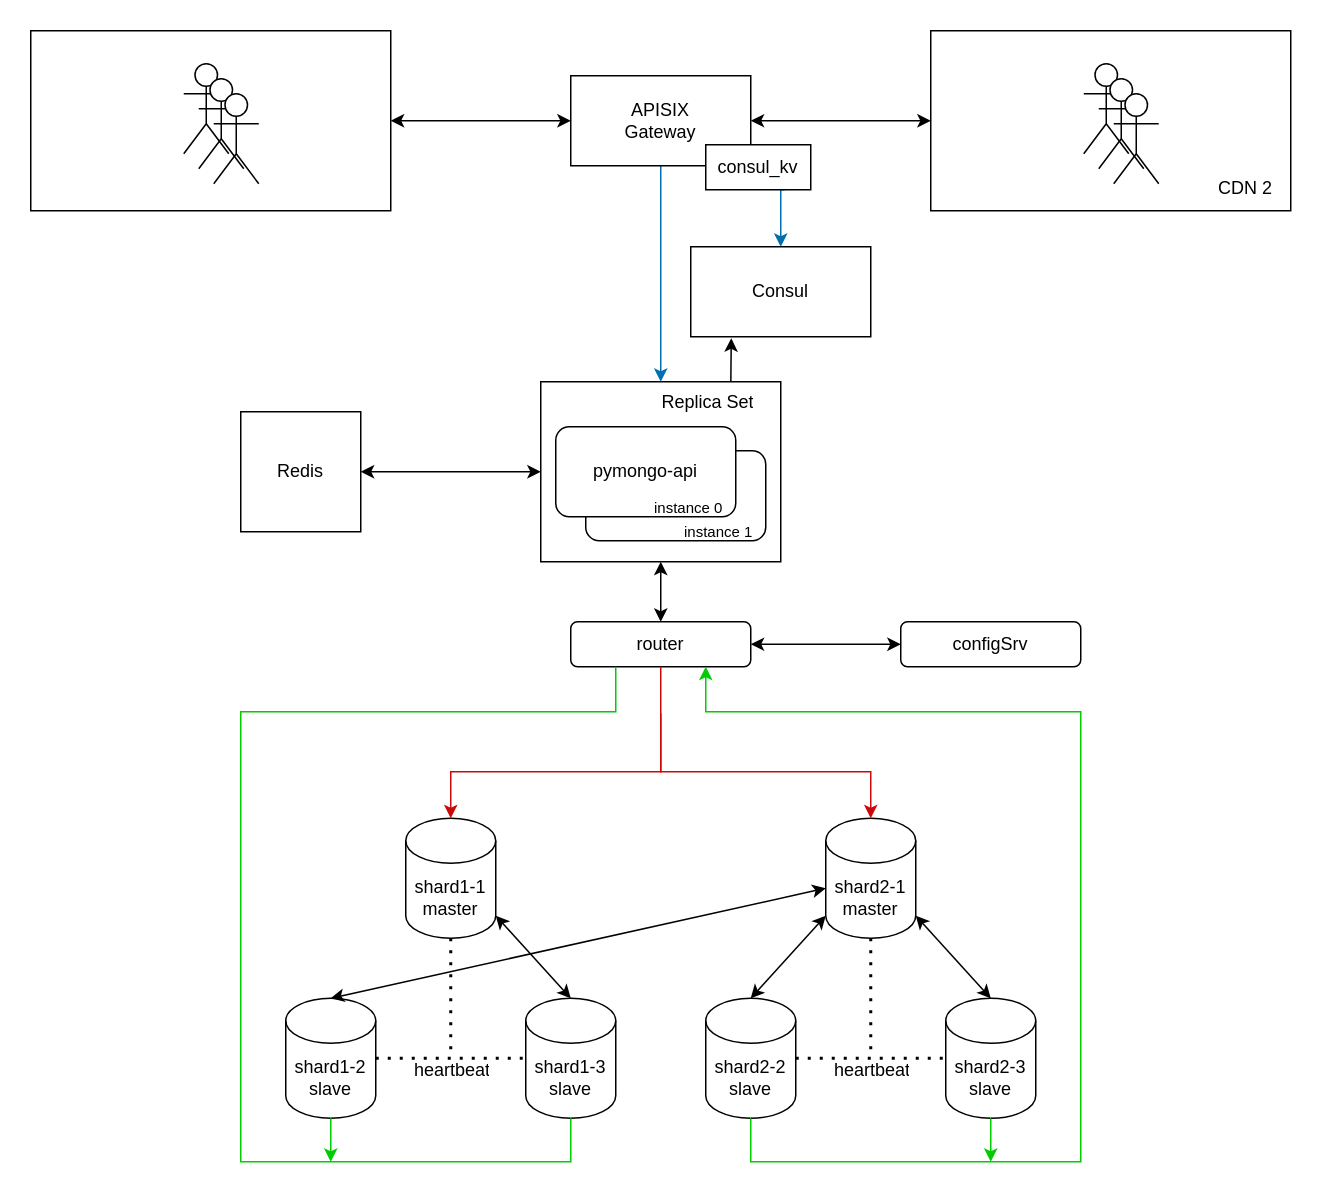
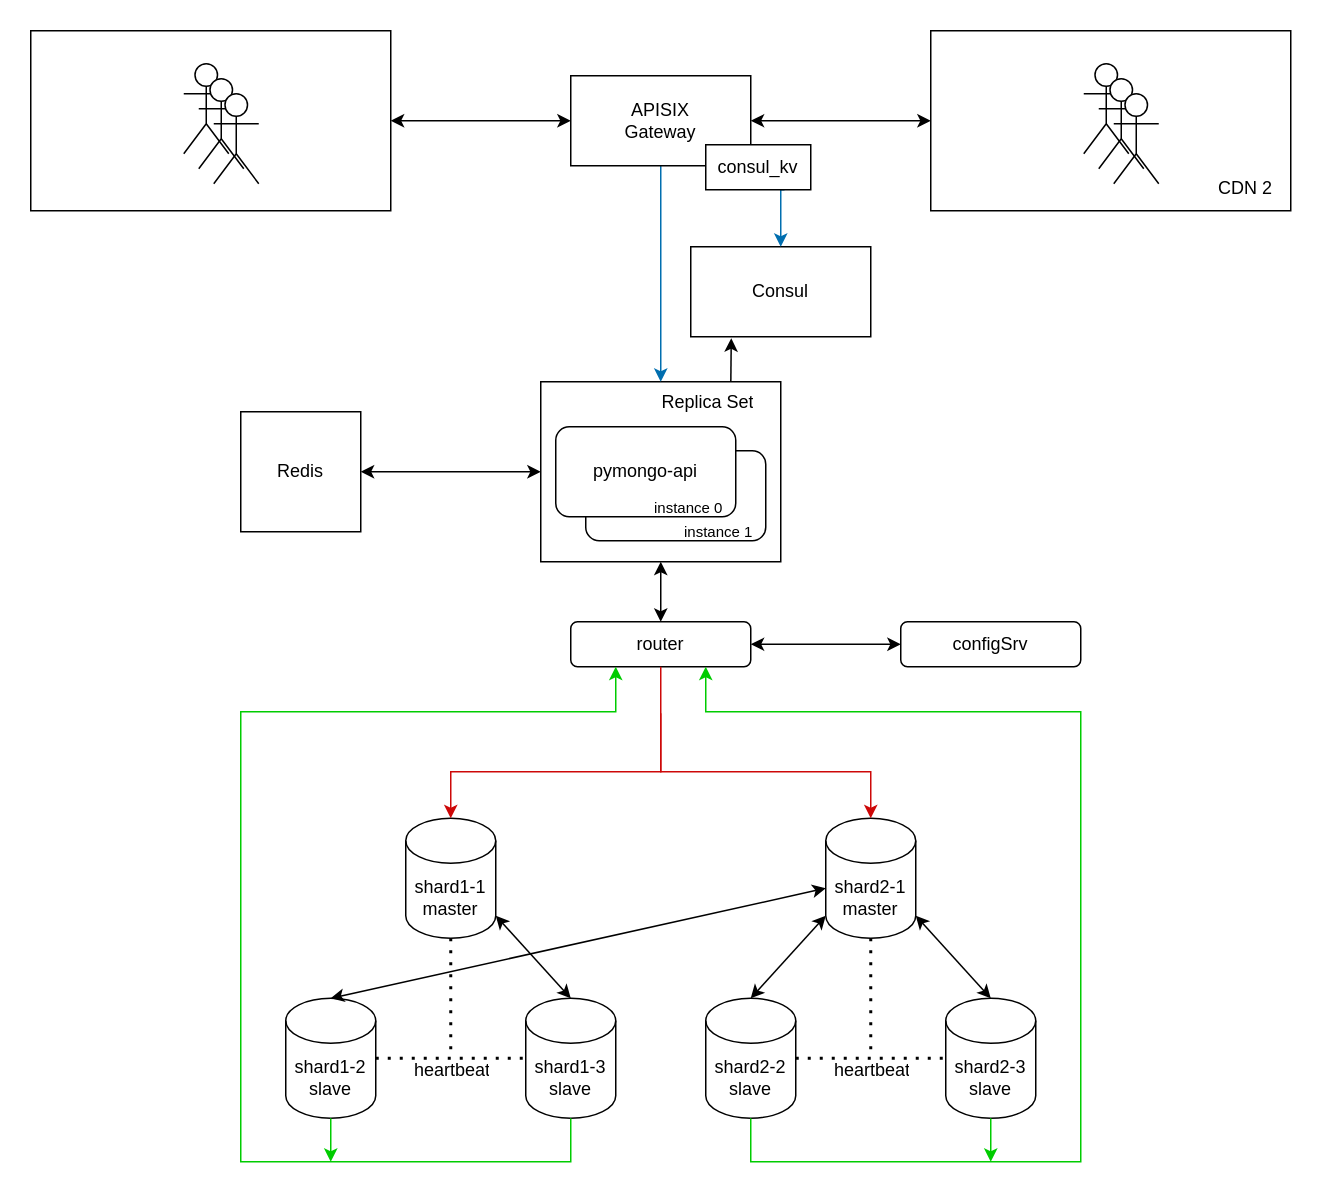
(616, 673) -> (616, 678)
